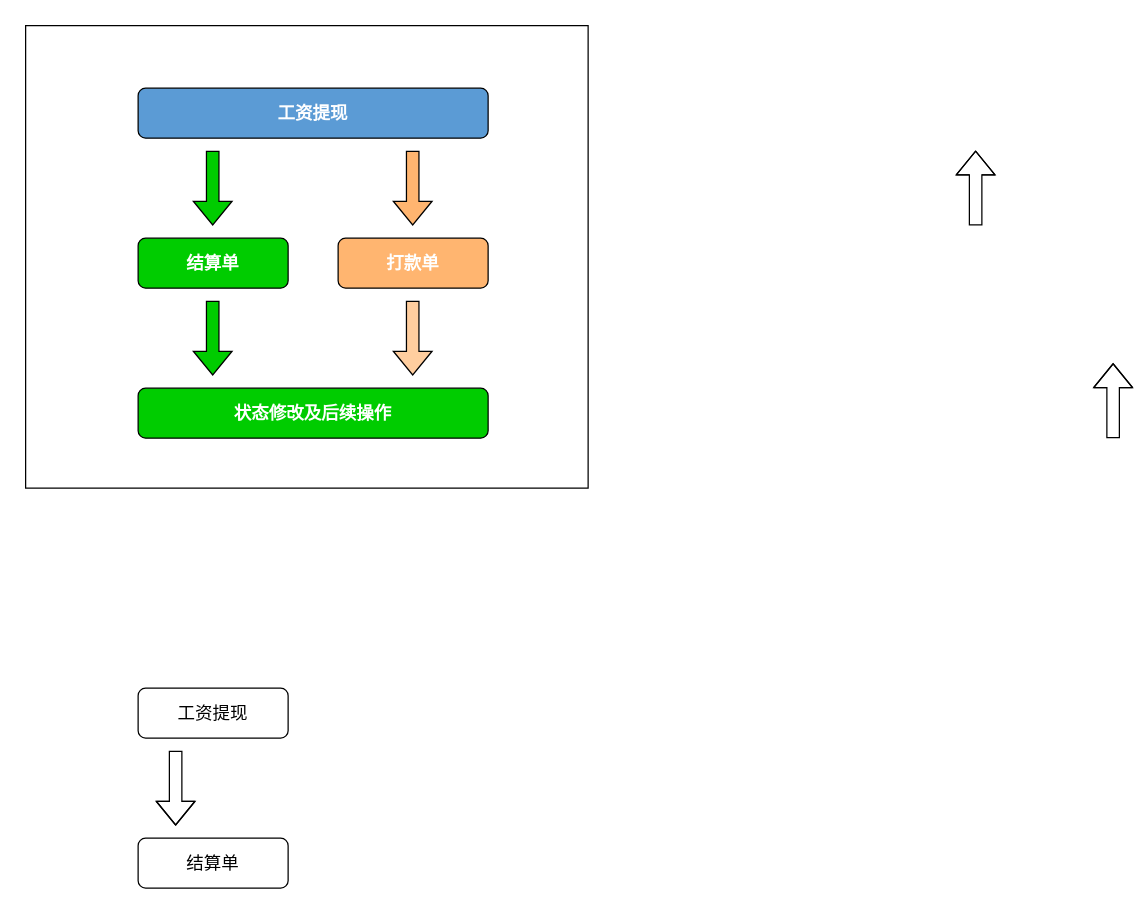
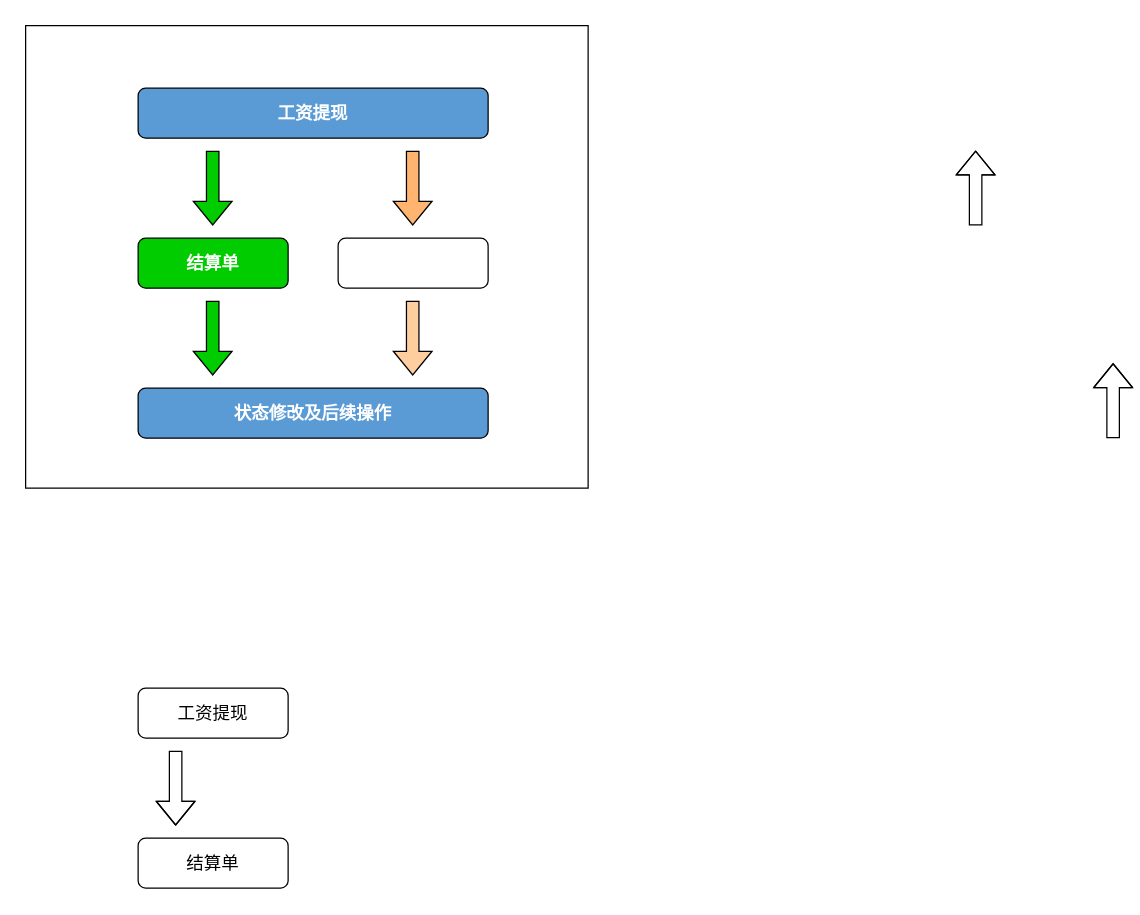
(413, 263) -> (413, 263)
(313, 413) -> (313, 413)
